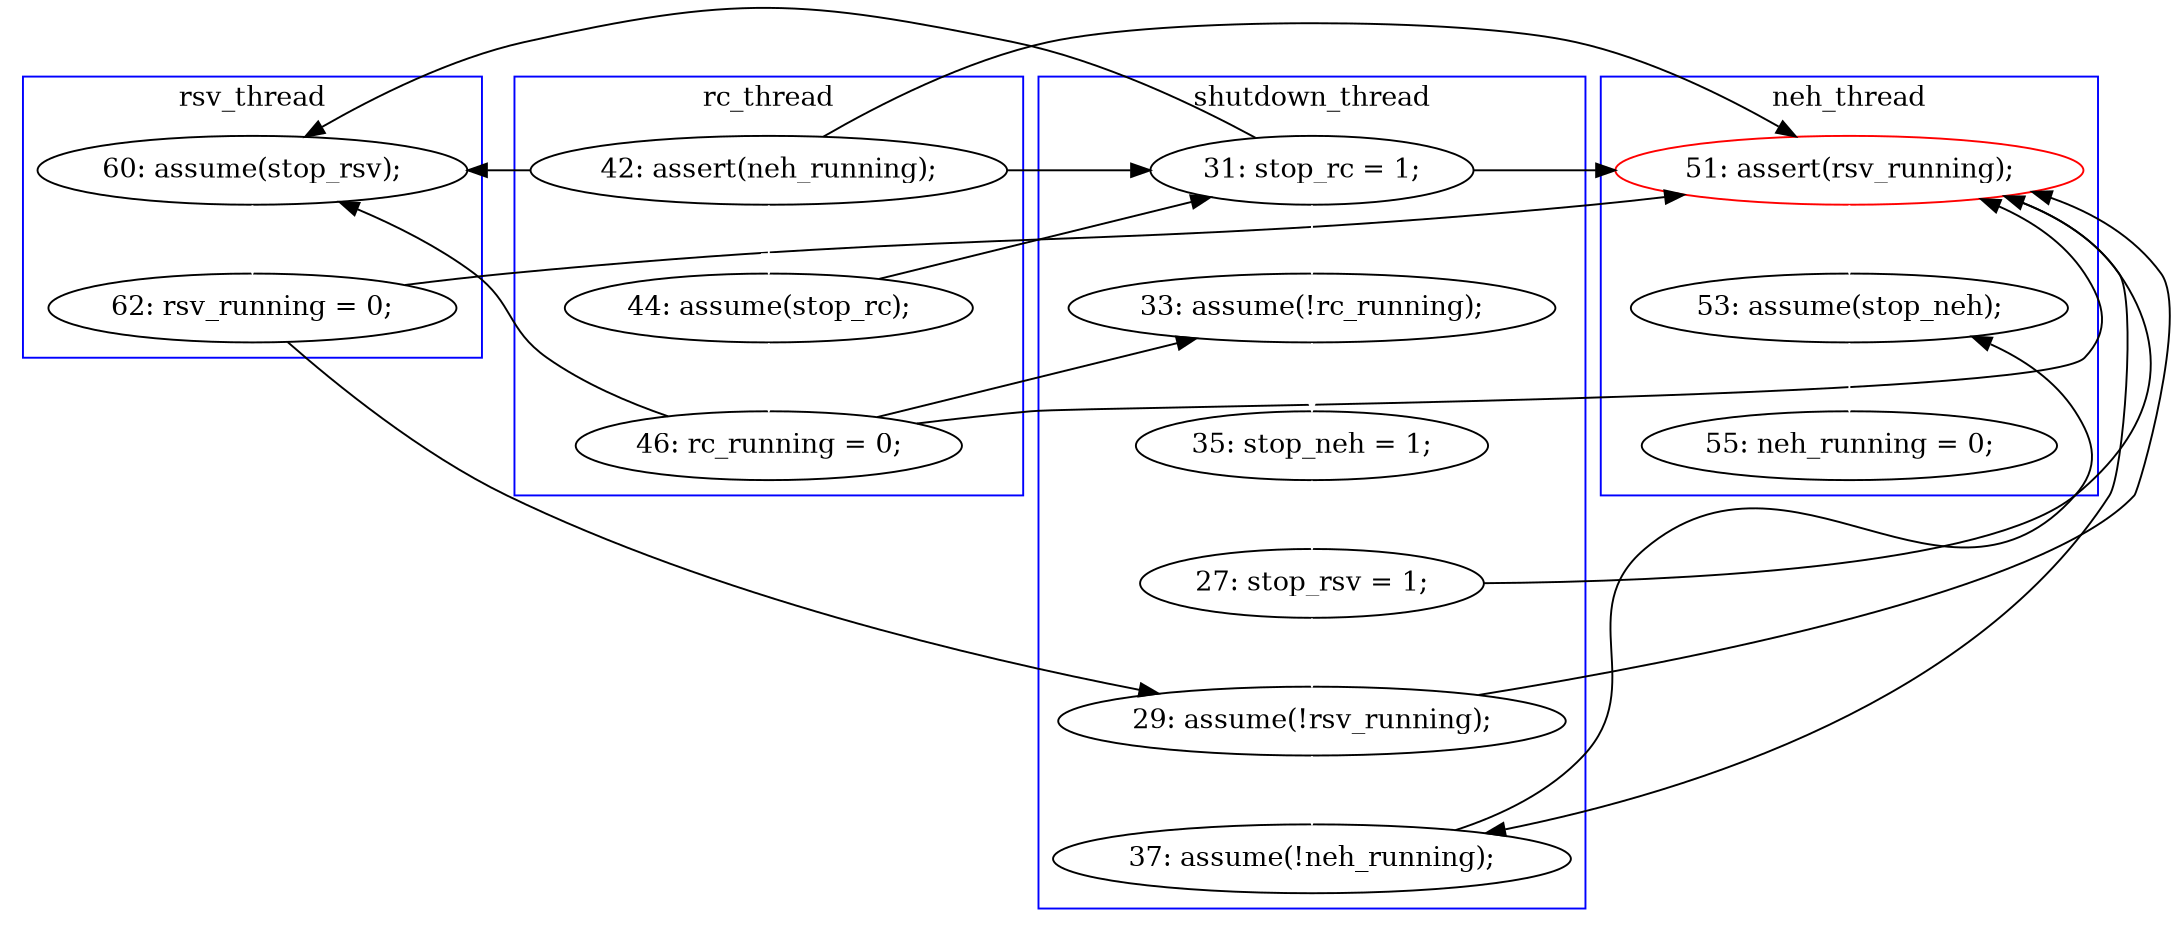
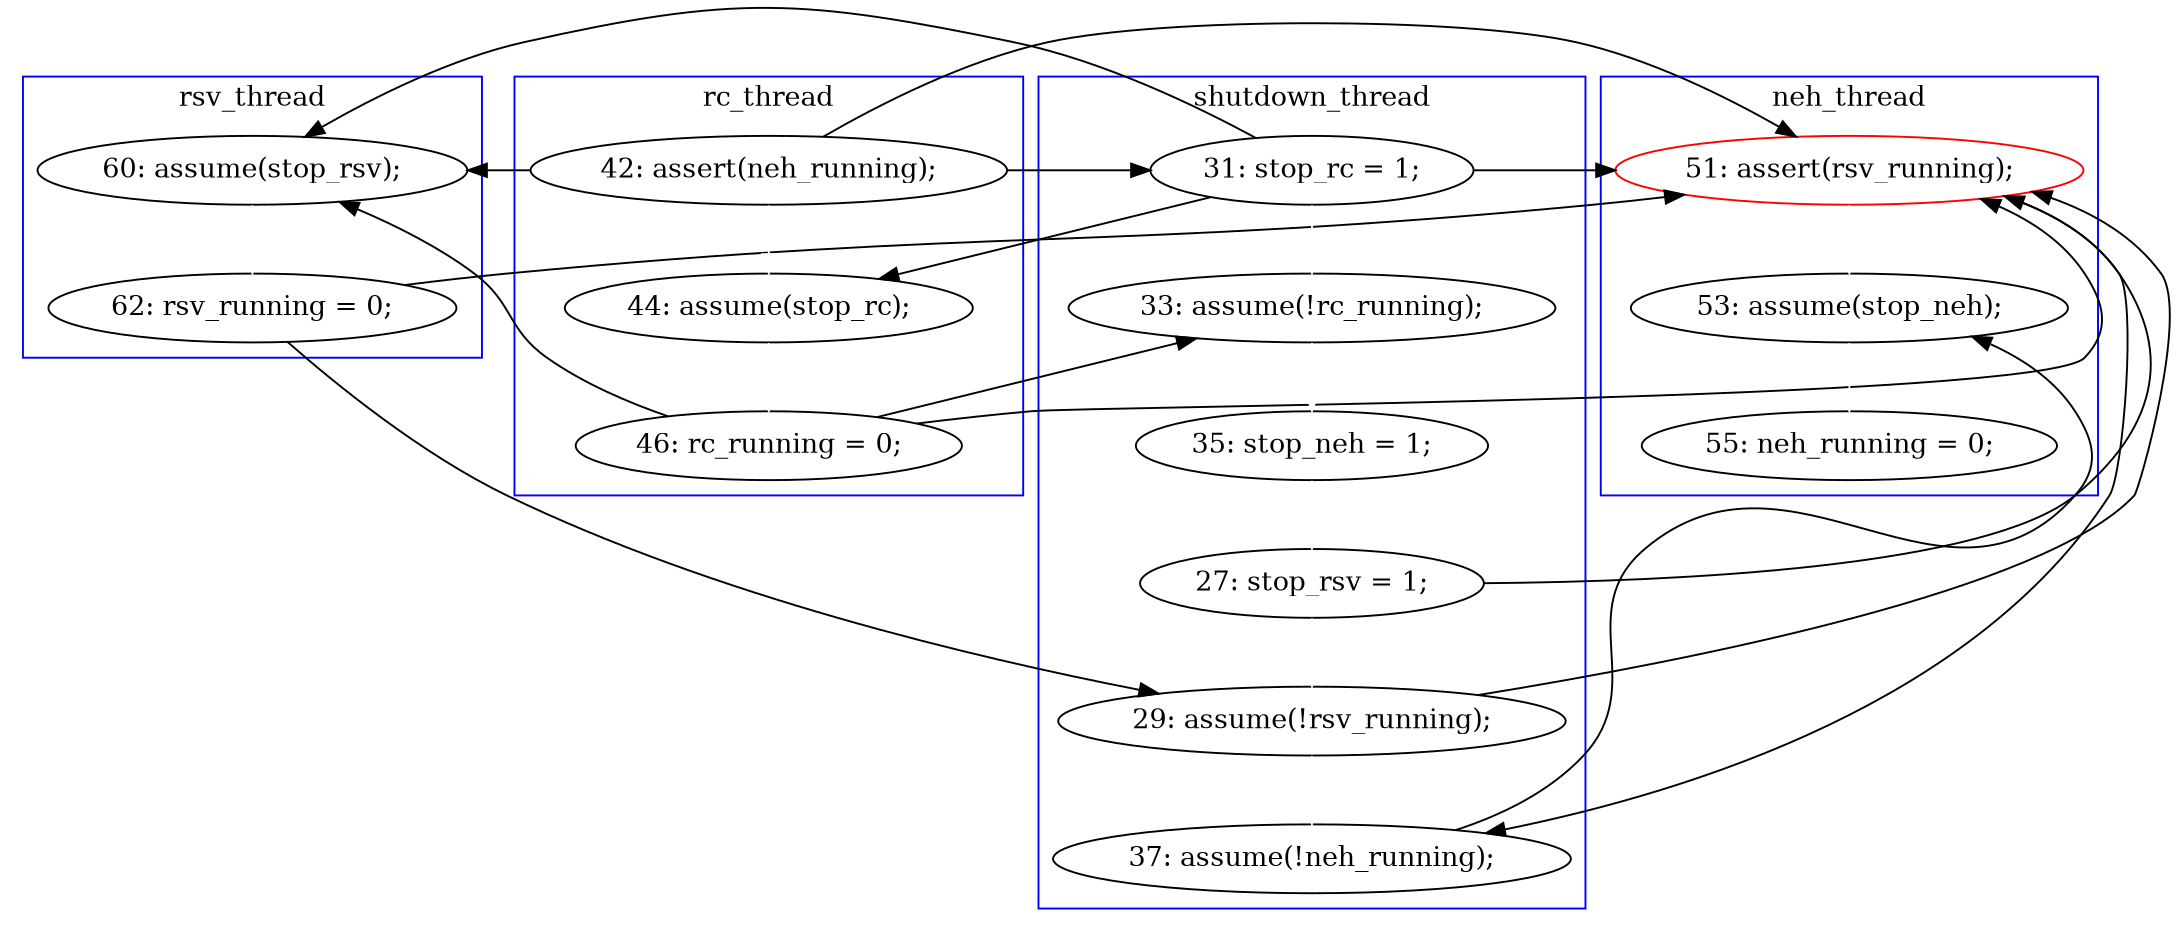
(981, 254) -> (1101, 224)
